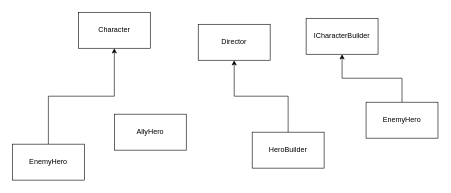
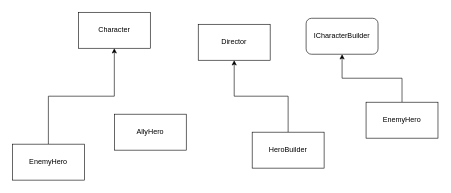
(342, 36) -> (342, 36)
